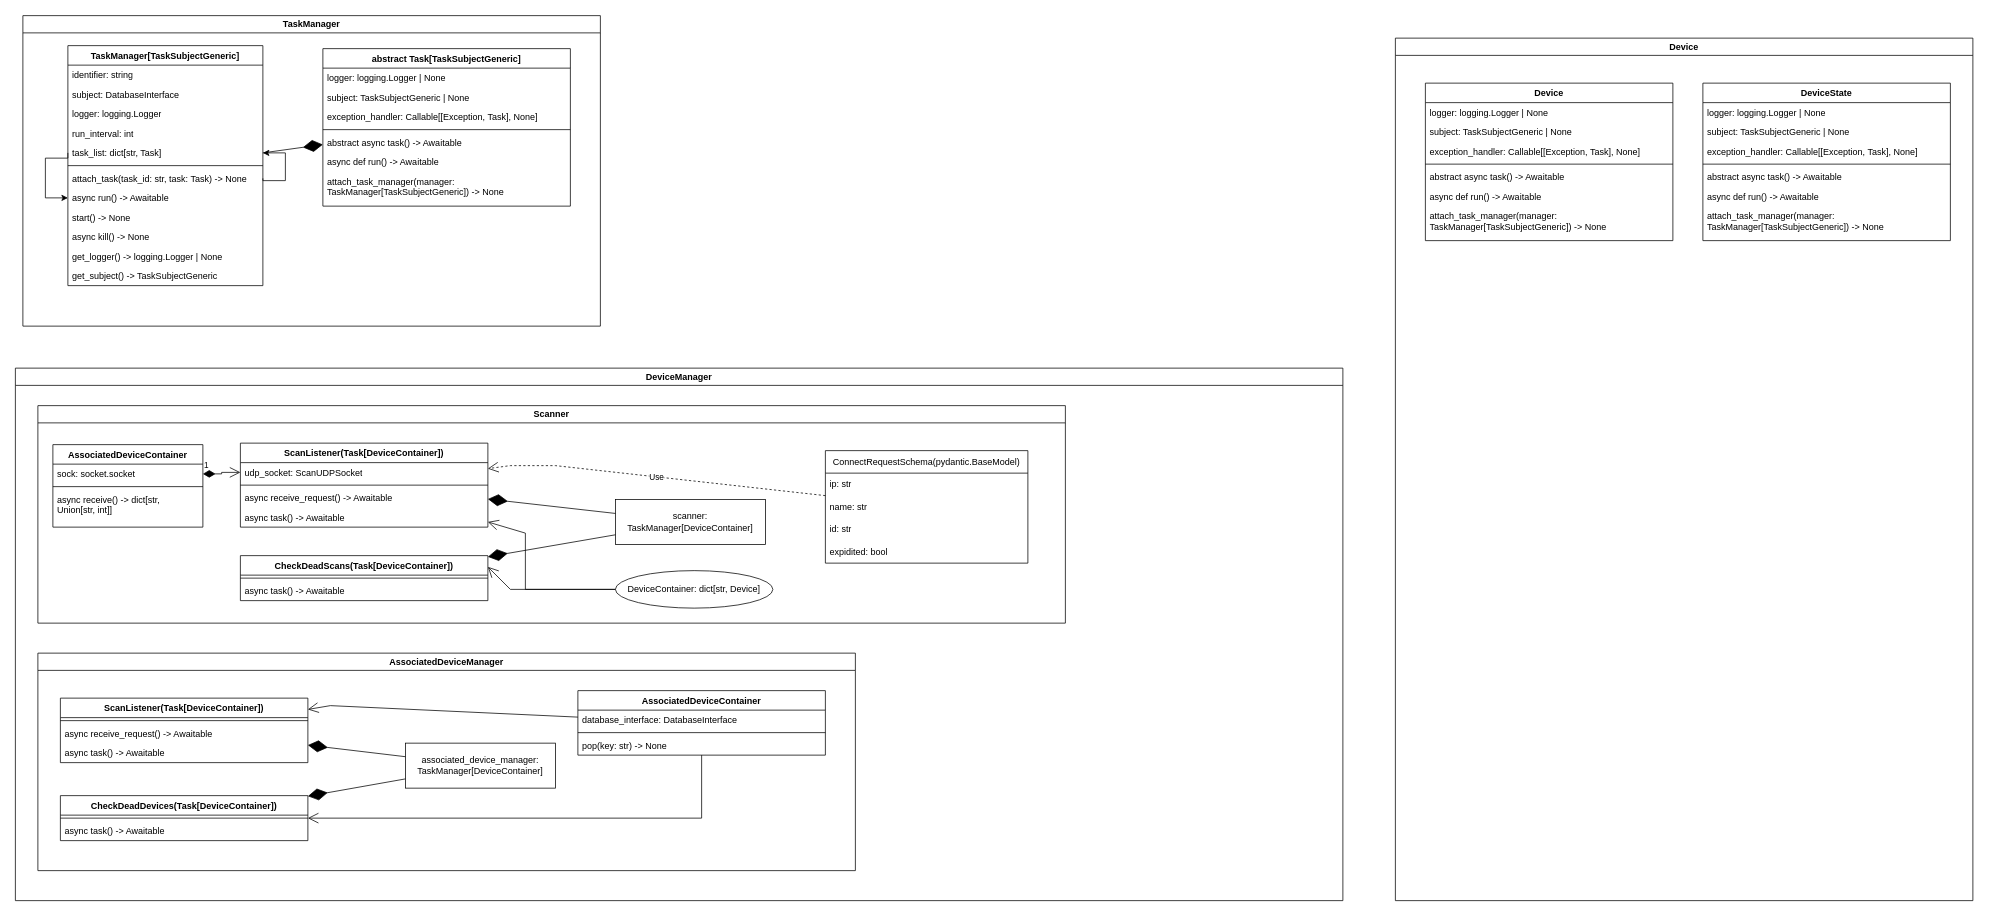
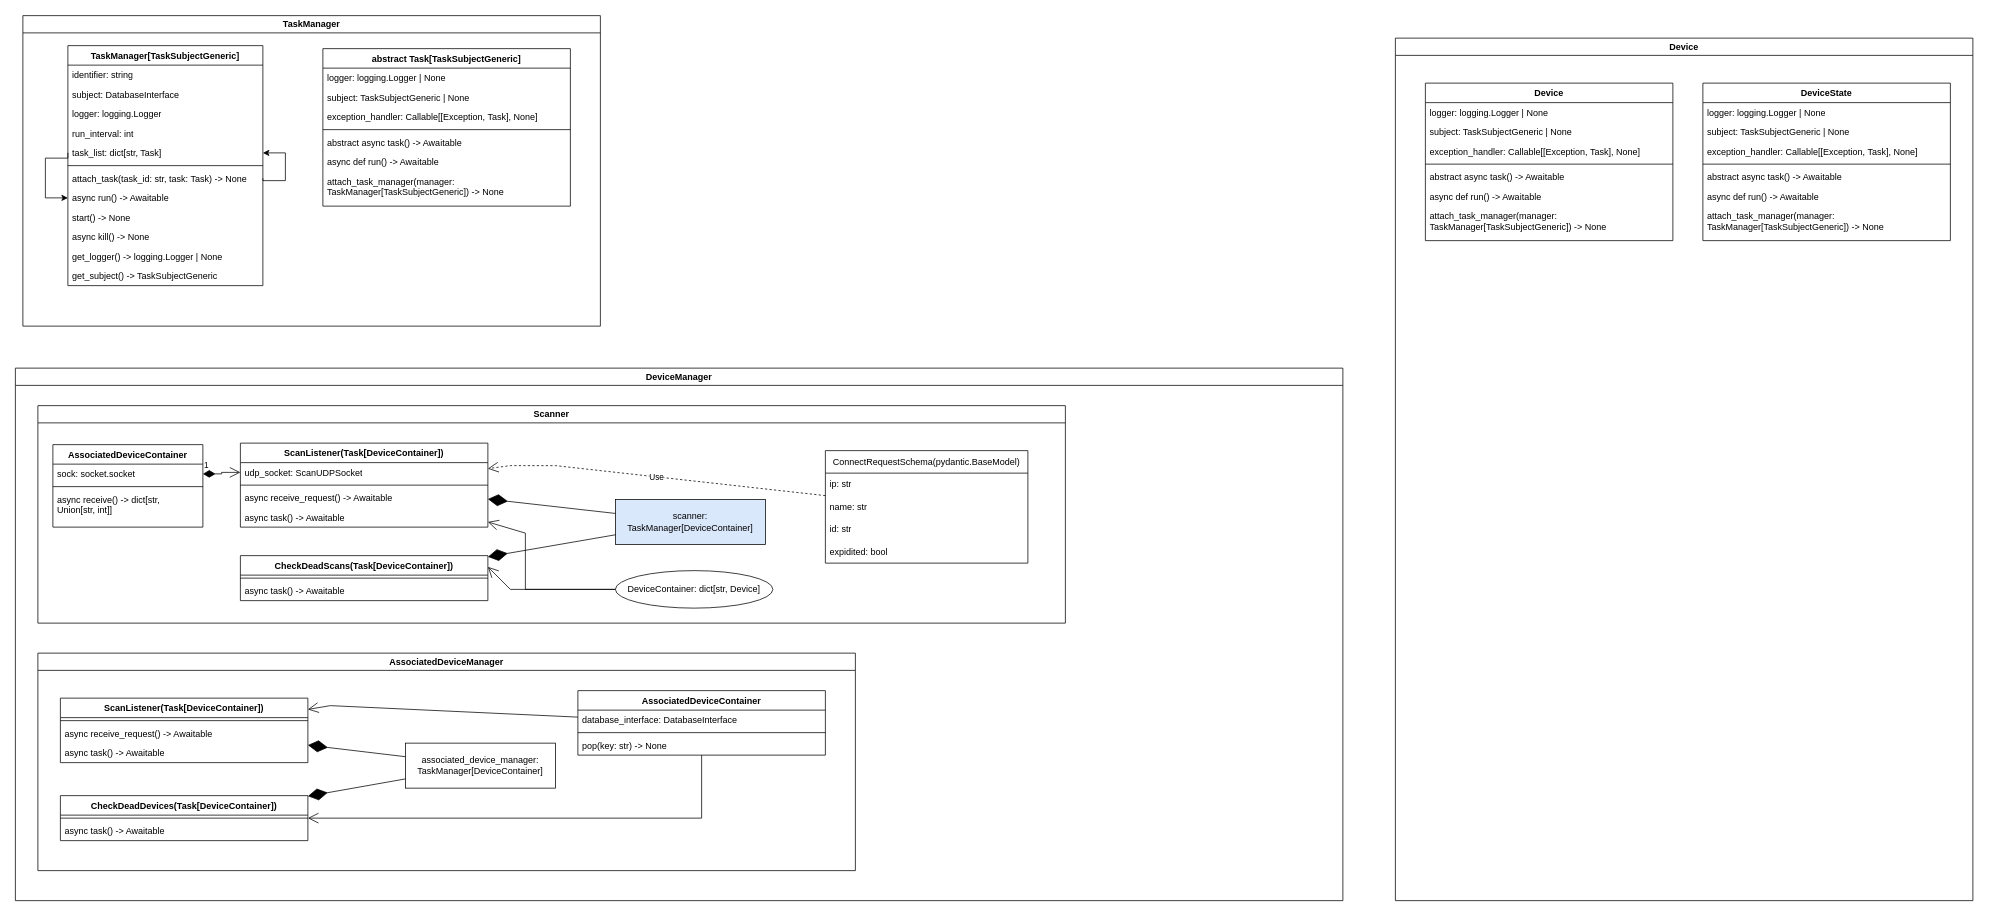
(291, 149) -> none
(690, 522) -> (690, 522)
